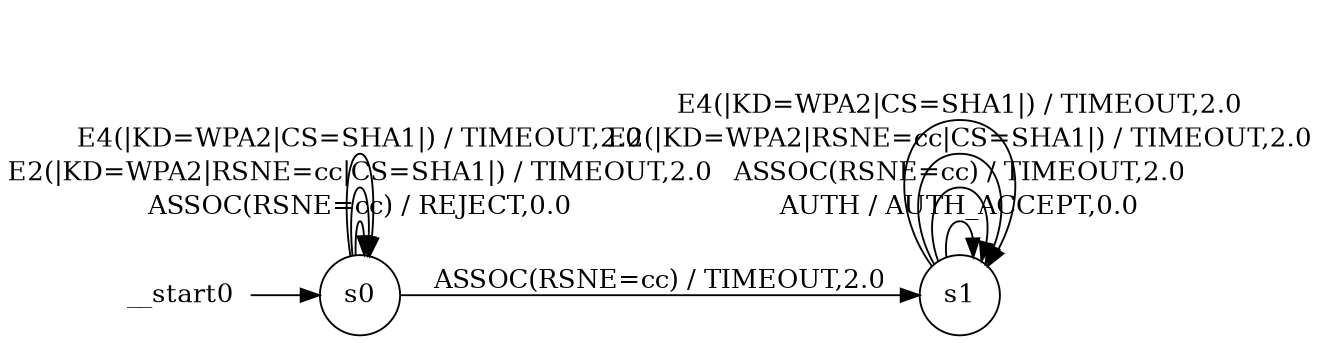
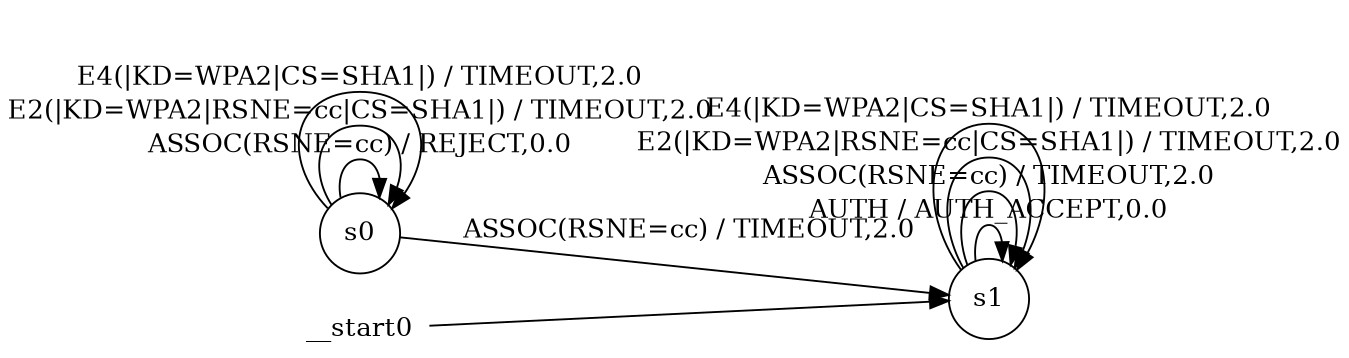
(275, 295) -> (679, 314)
